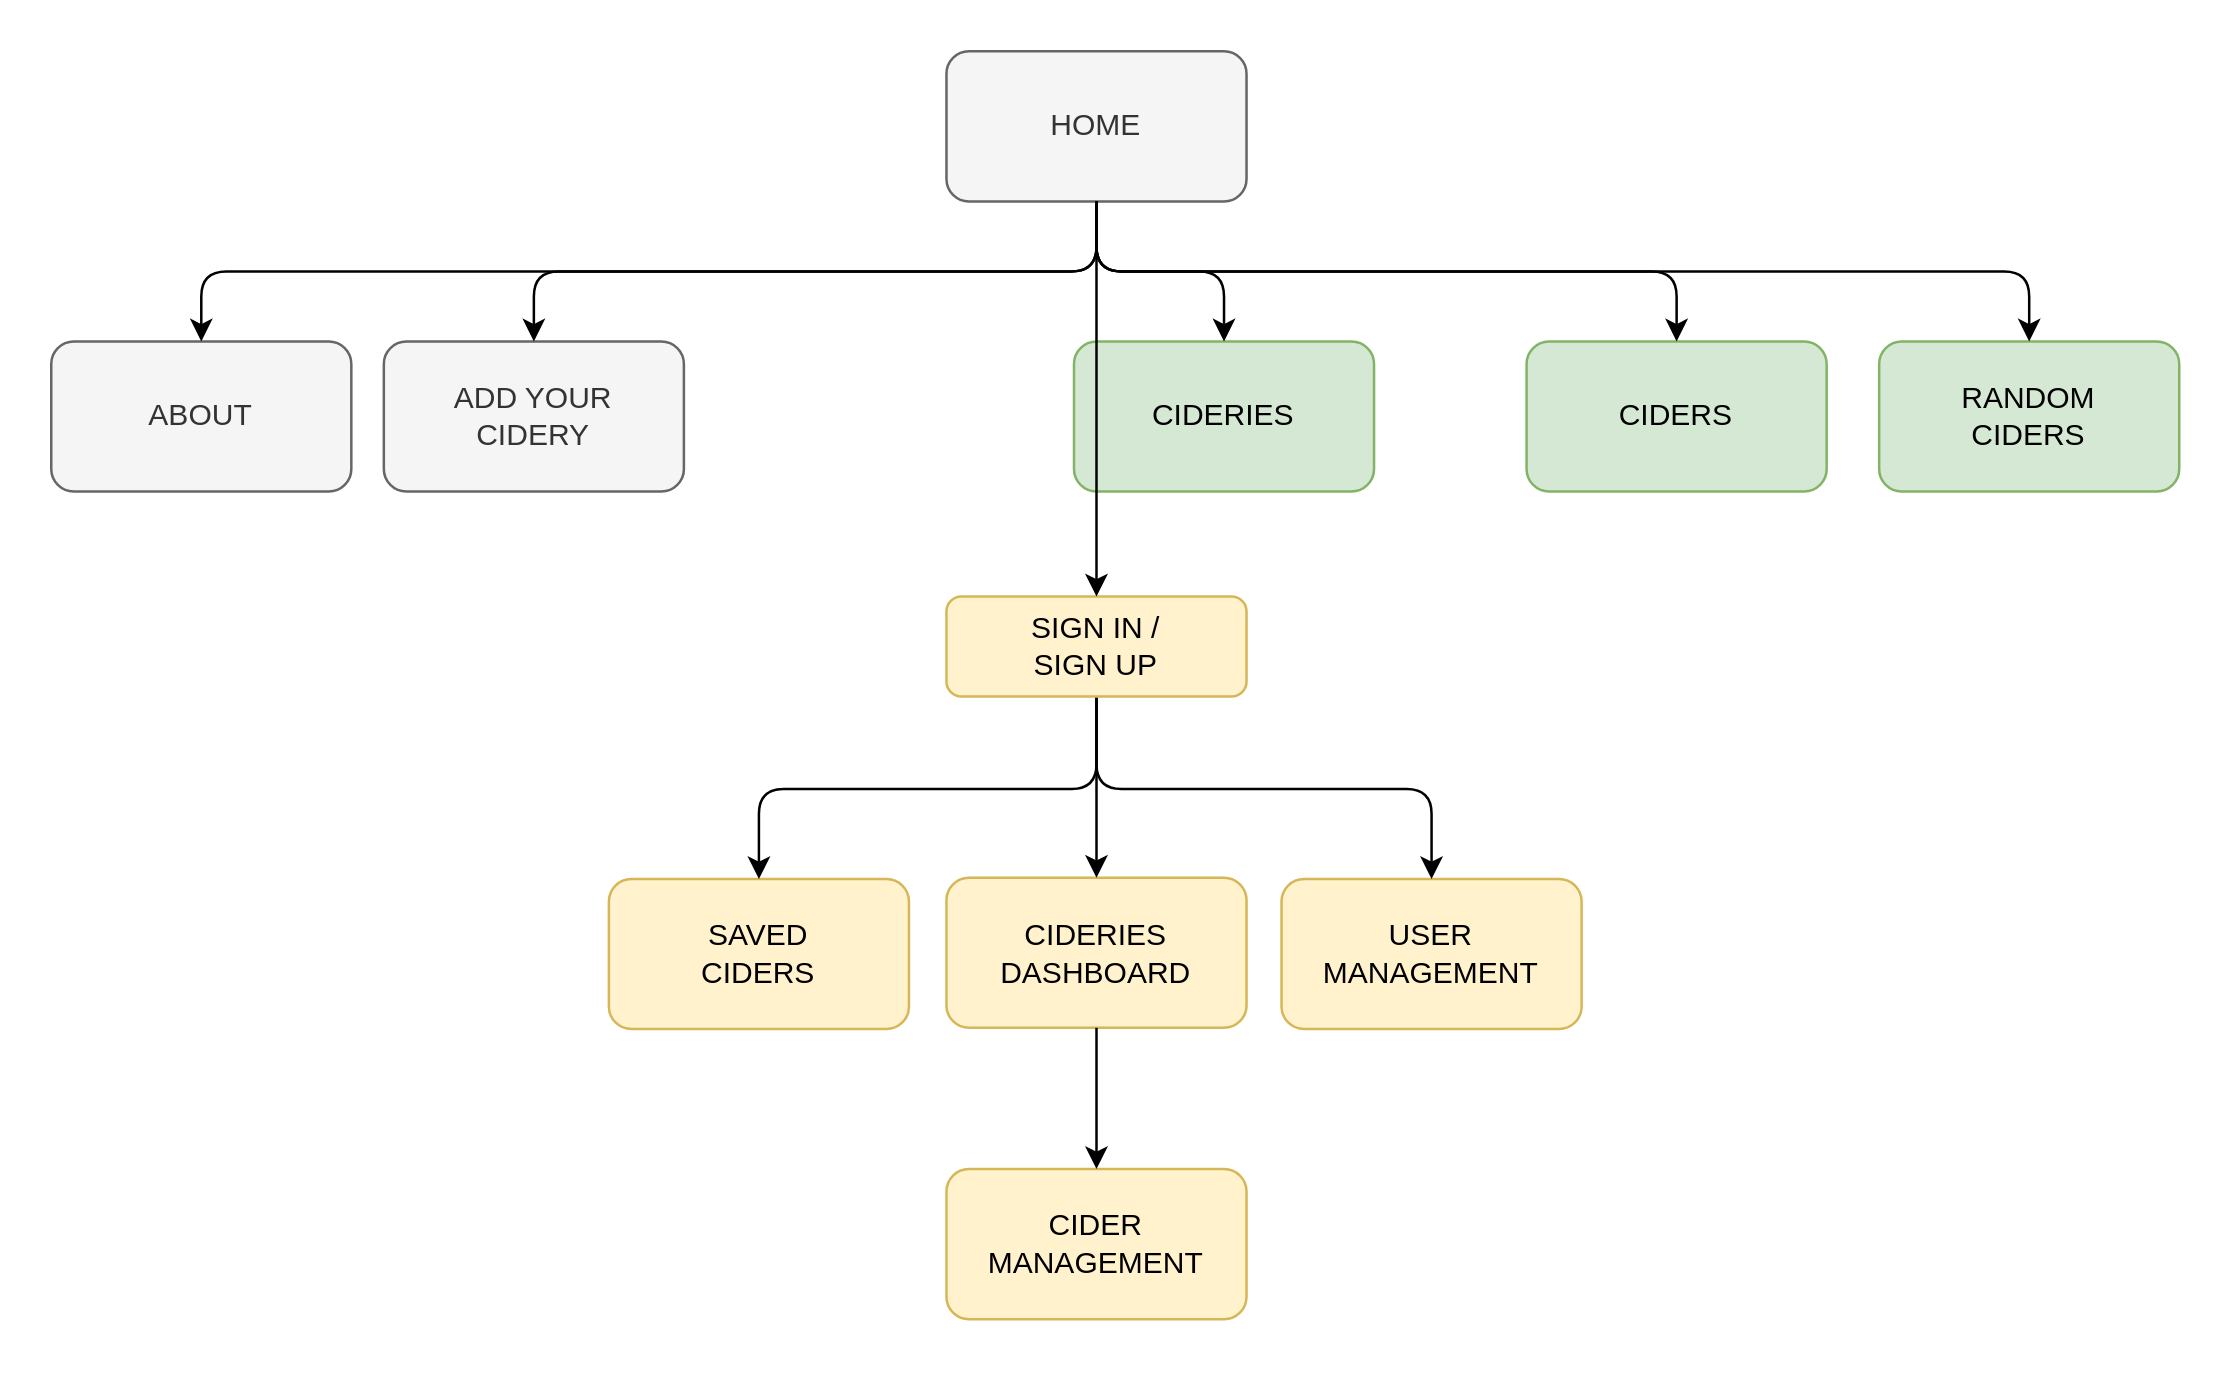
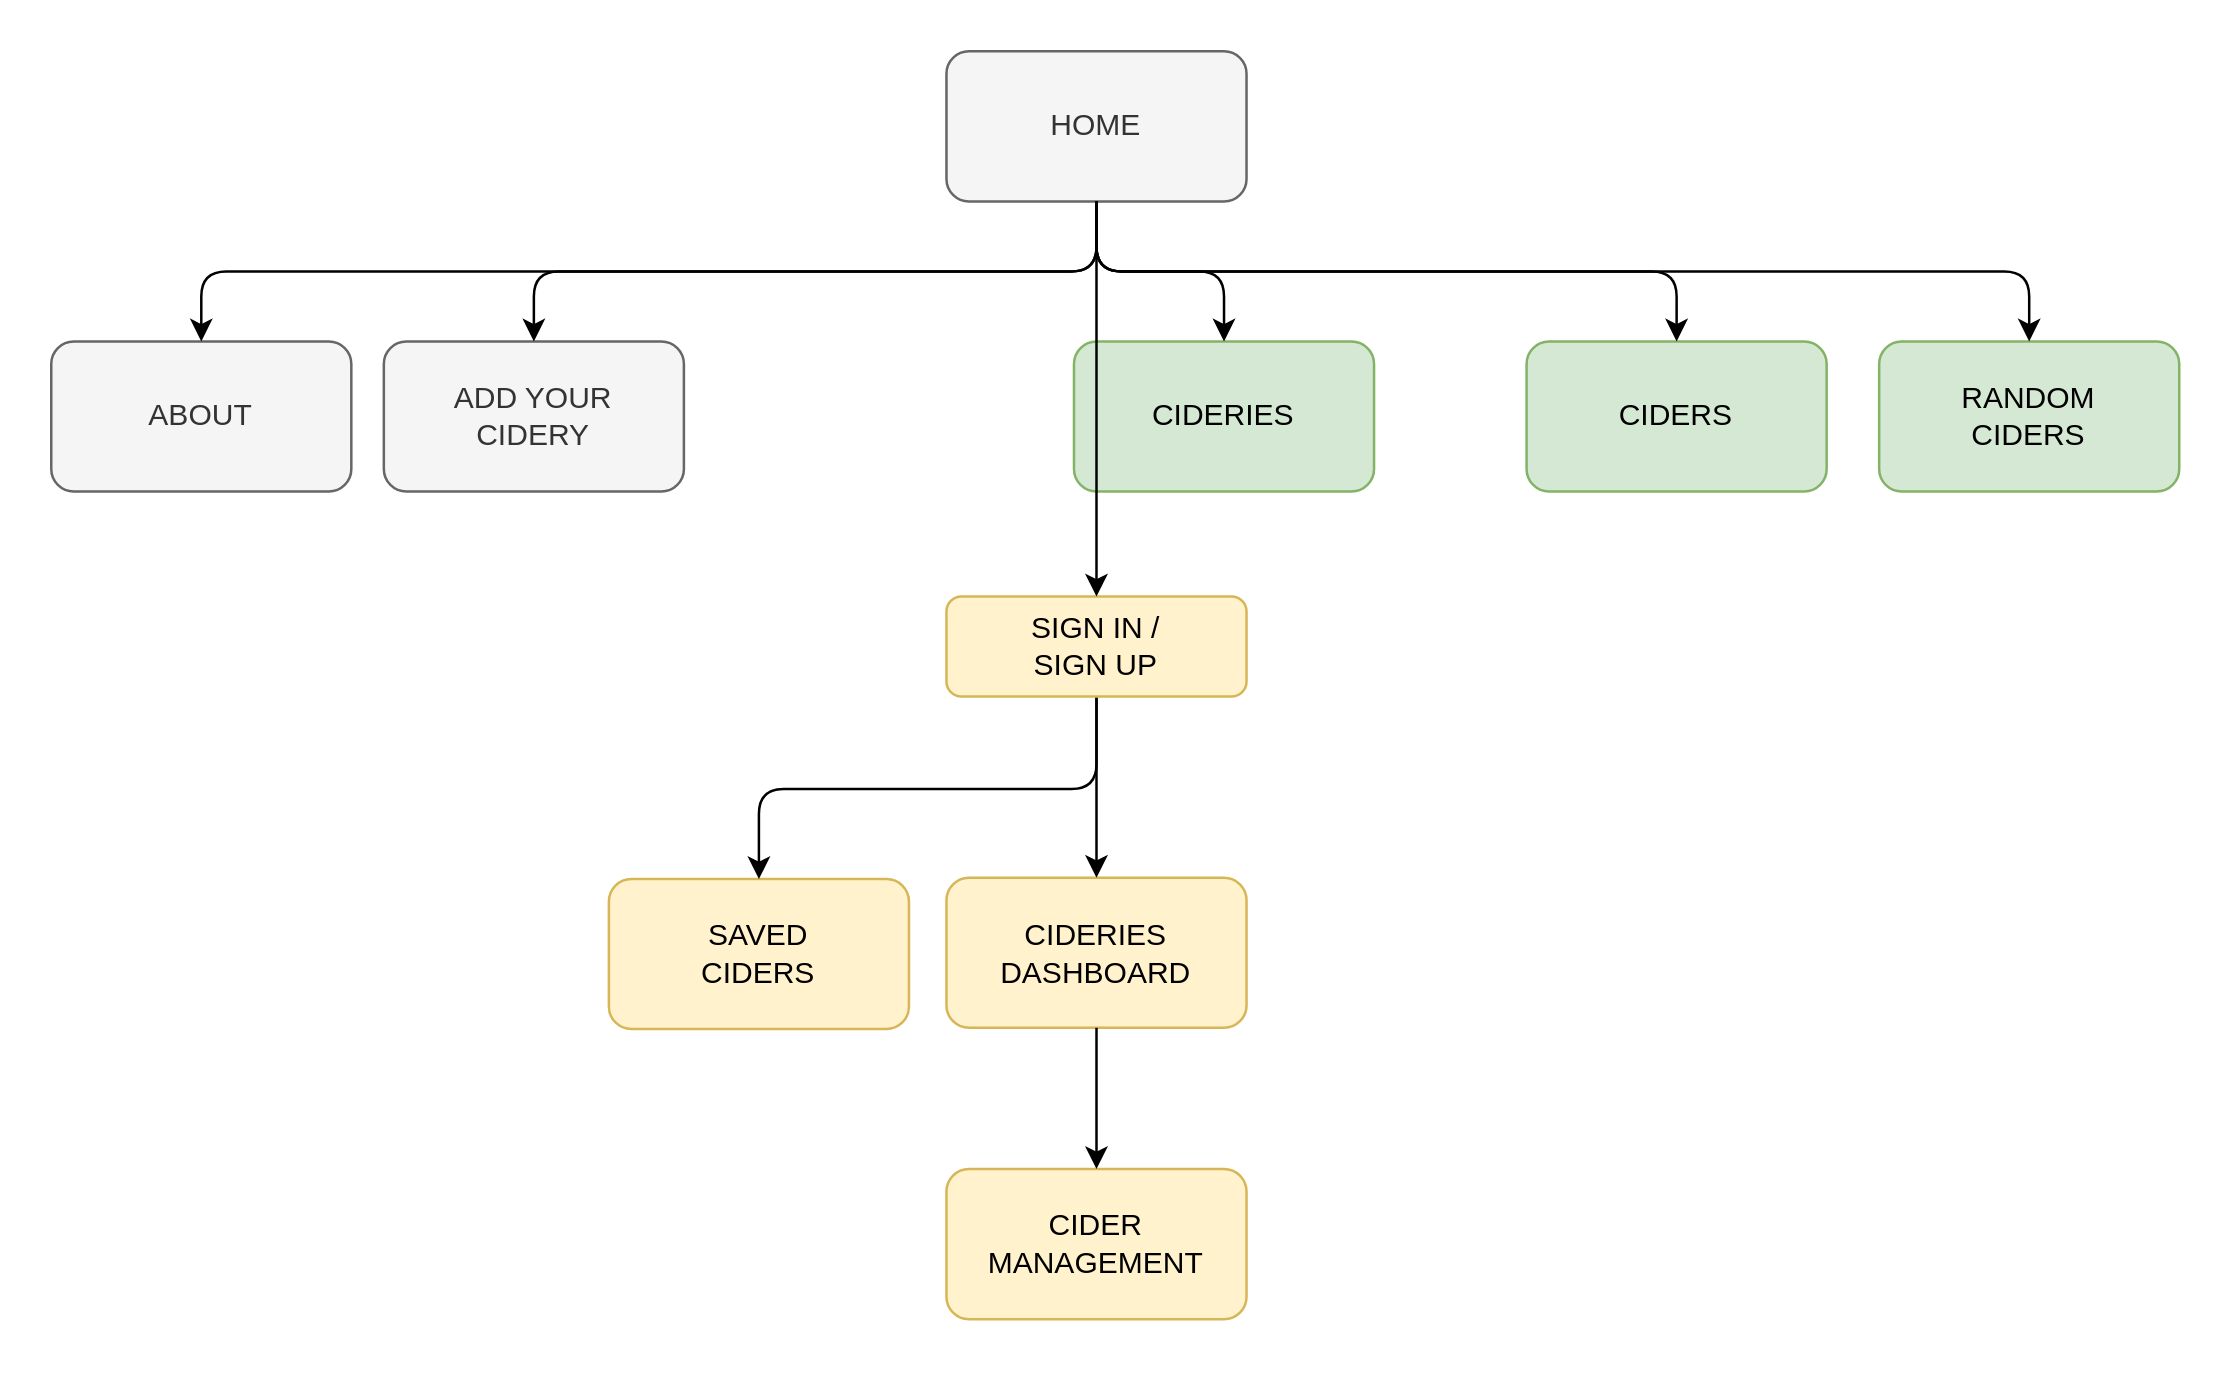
(1295, 789) -> none
(1431, 954) -> none
